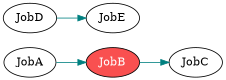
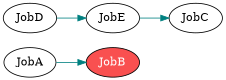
(150, 62) -> (150, 18)
